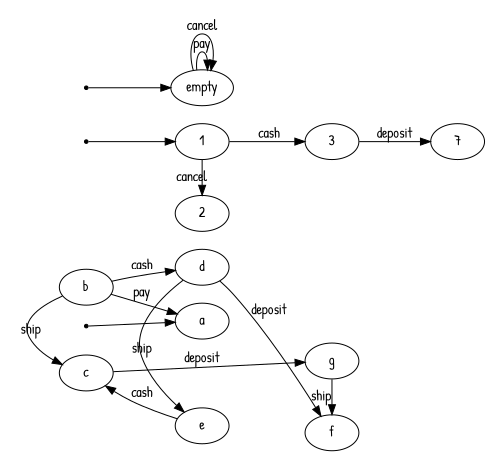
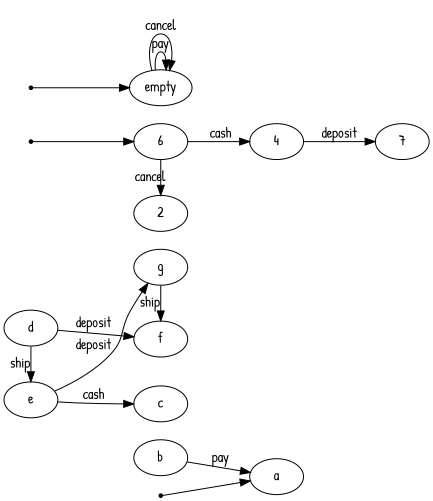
(202, 142) -> (161, 142)
(332, 142) -> (277, 142)
(138, 276) -> none
(28, 325) -> none
(204, 367) -> (112, 353)
